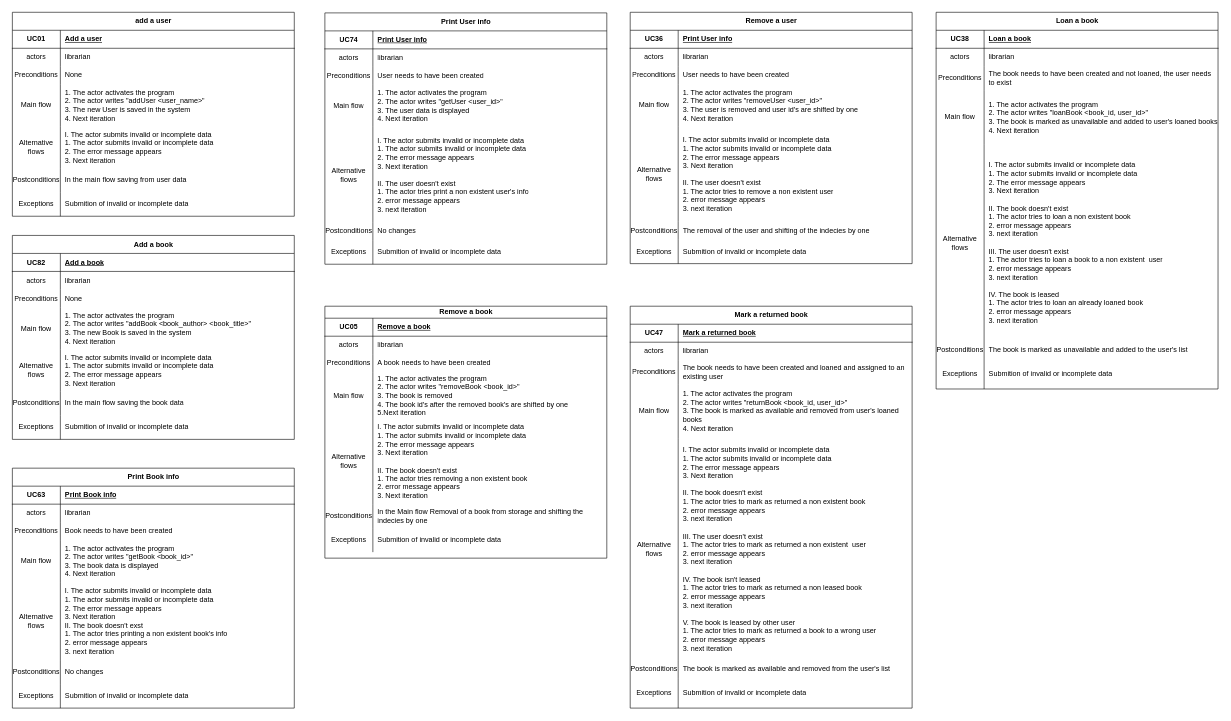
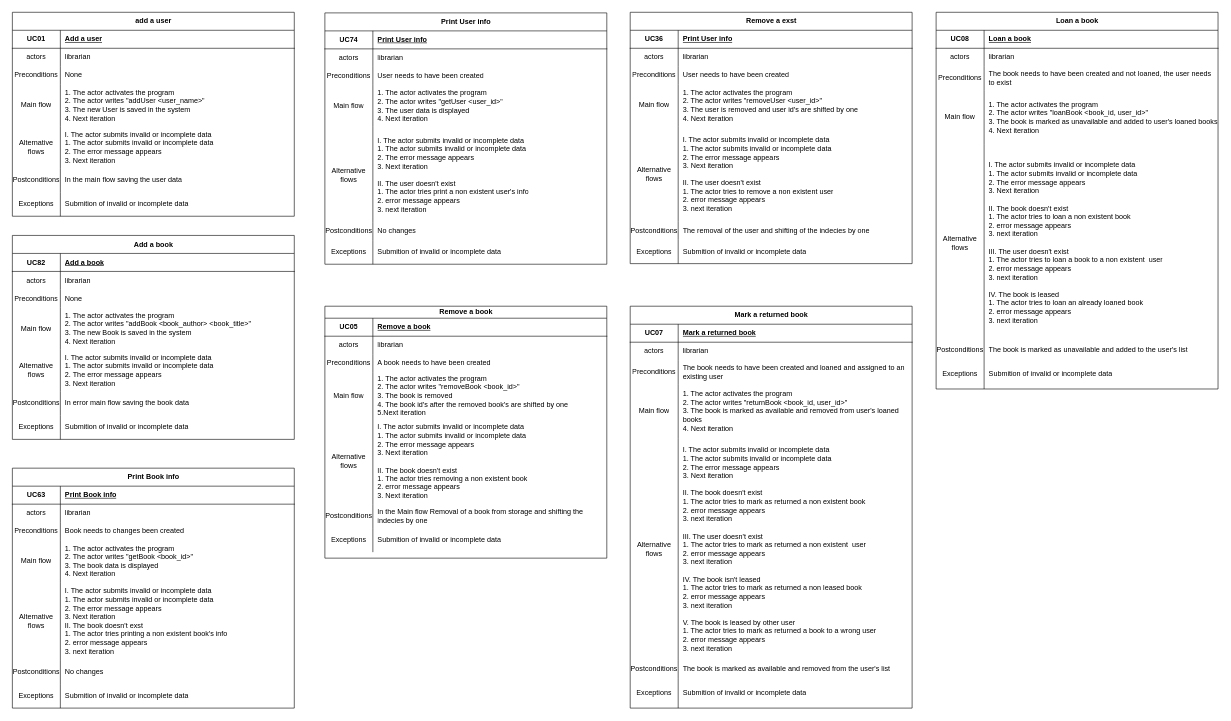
(772, 21) -> (772, 21)
(960, 39) -> (960, 39)
(132, 180) -> (130, 180)
(654, 333) -> (654, 333)
(130, 404) -> (134, 404)
(123, 531) -> (129, 531)
